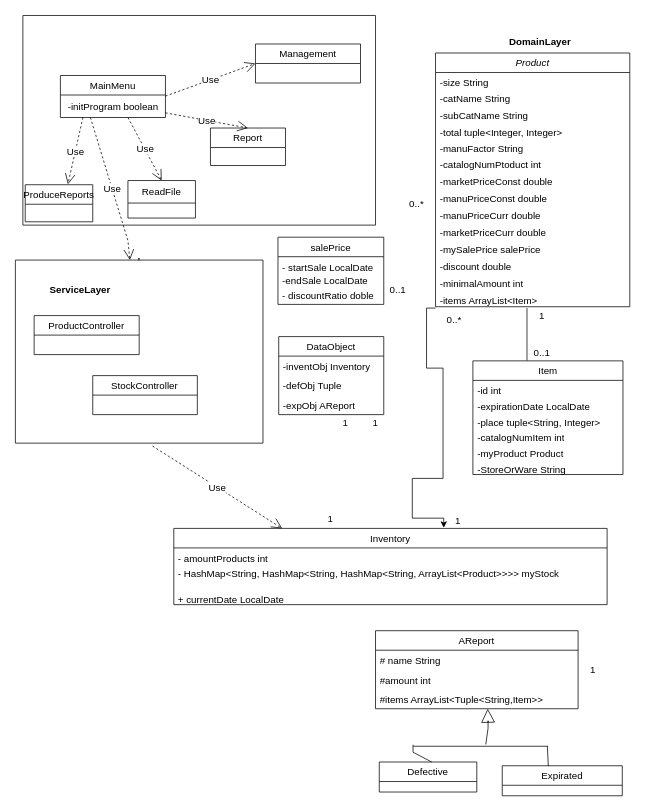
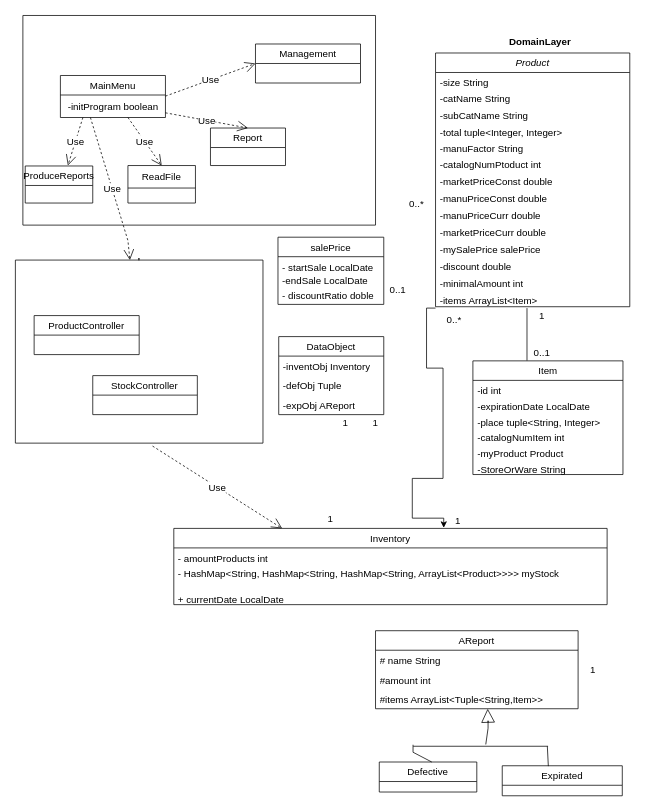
(162, 199) -> (162, 184)
(59, 203) -> (59, 184)
(80, 289) -> none
